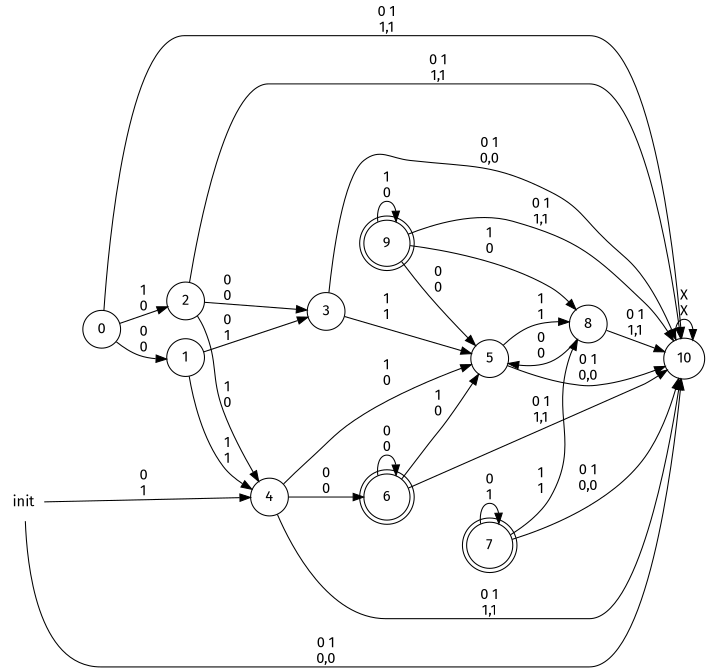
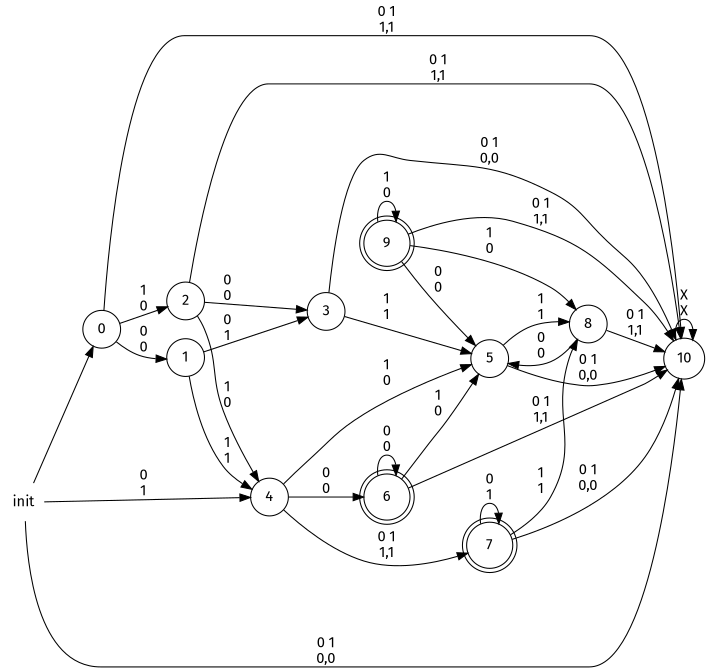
none -> (61, 420)
(536, 619) -> (364, 561)
